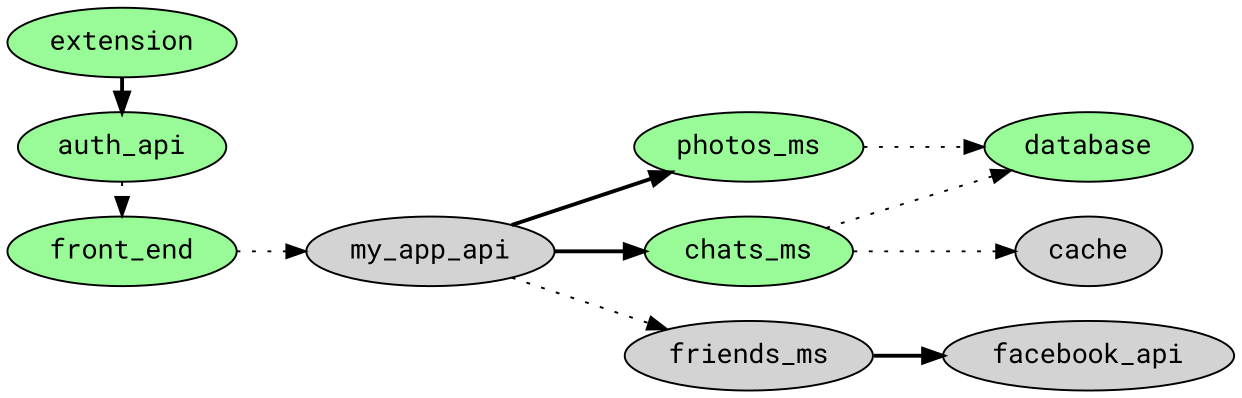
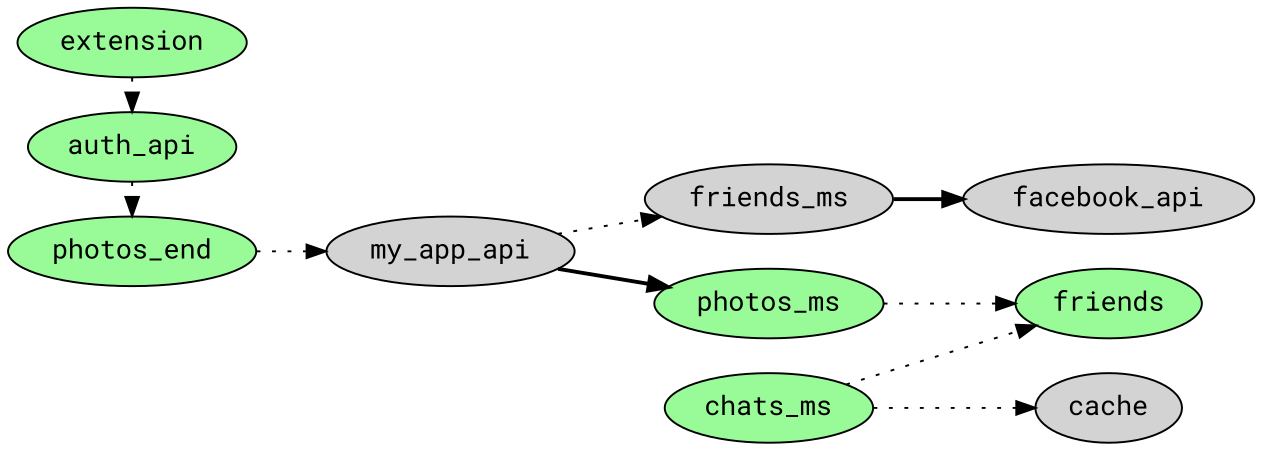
(122, 85) -> (132, 85)
(1089, 147) -> (1109, 304)
(122, 251) -> (132, 251)
(590, 251) -> none
